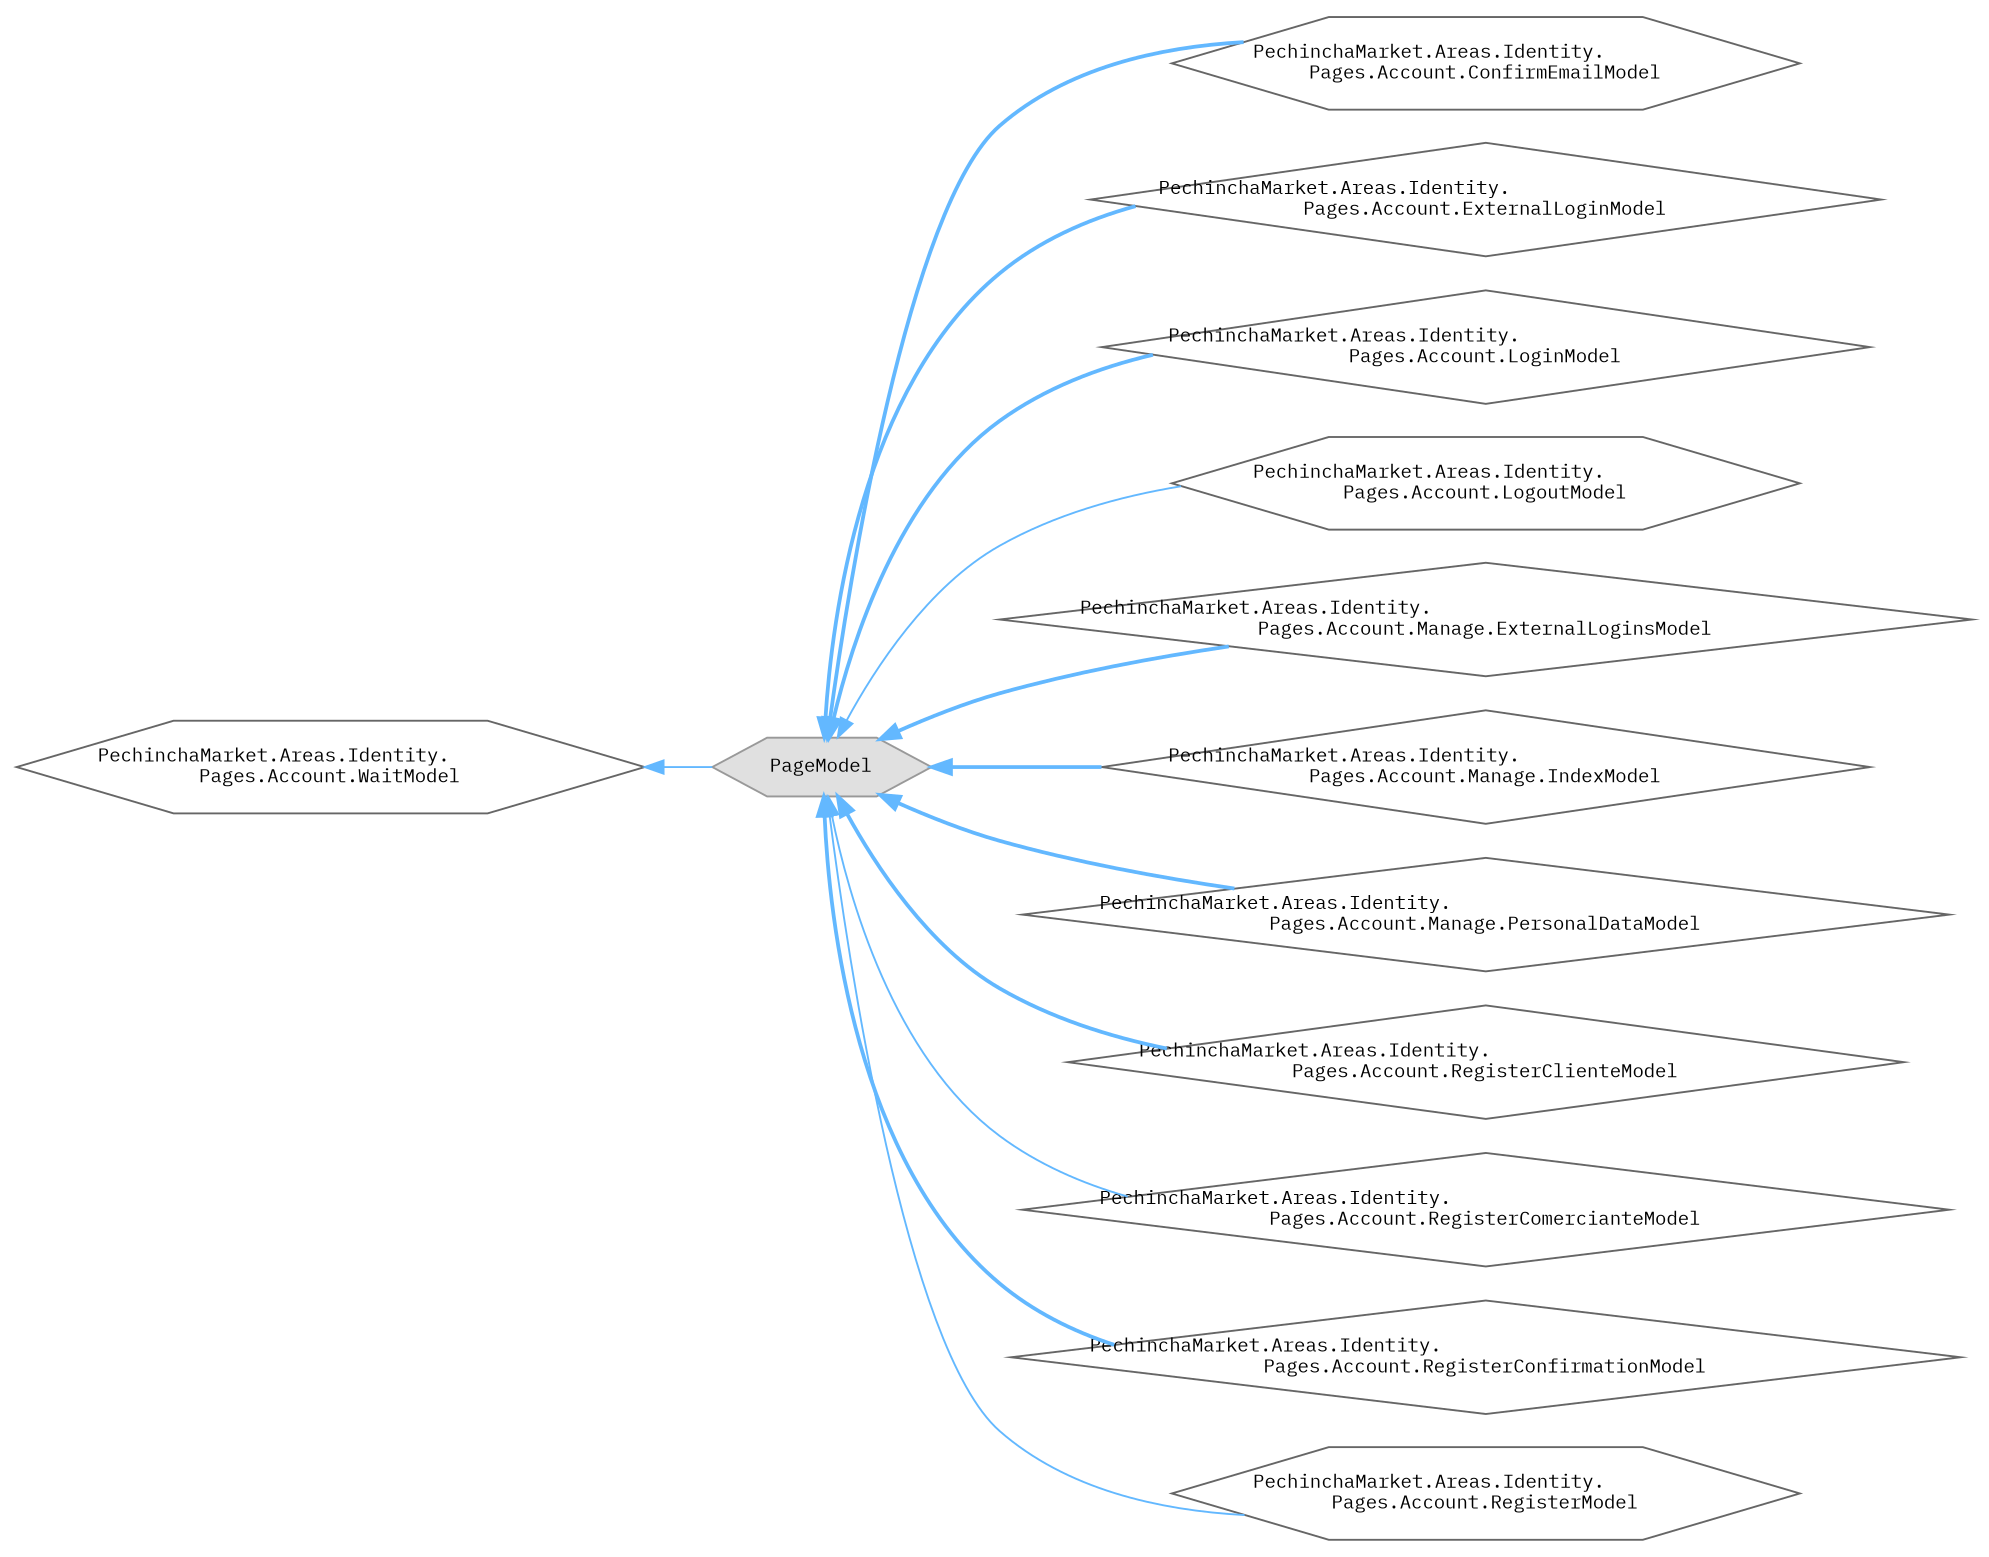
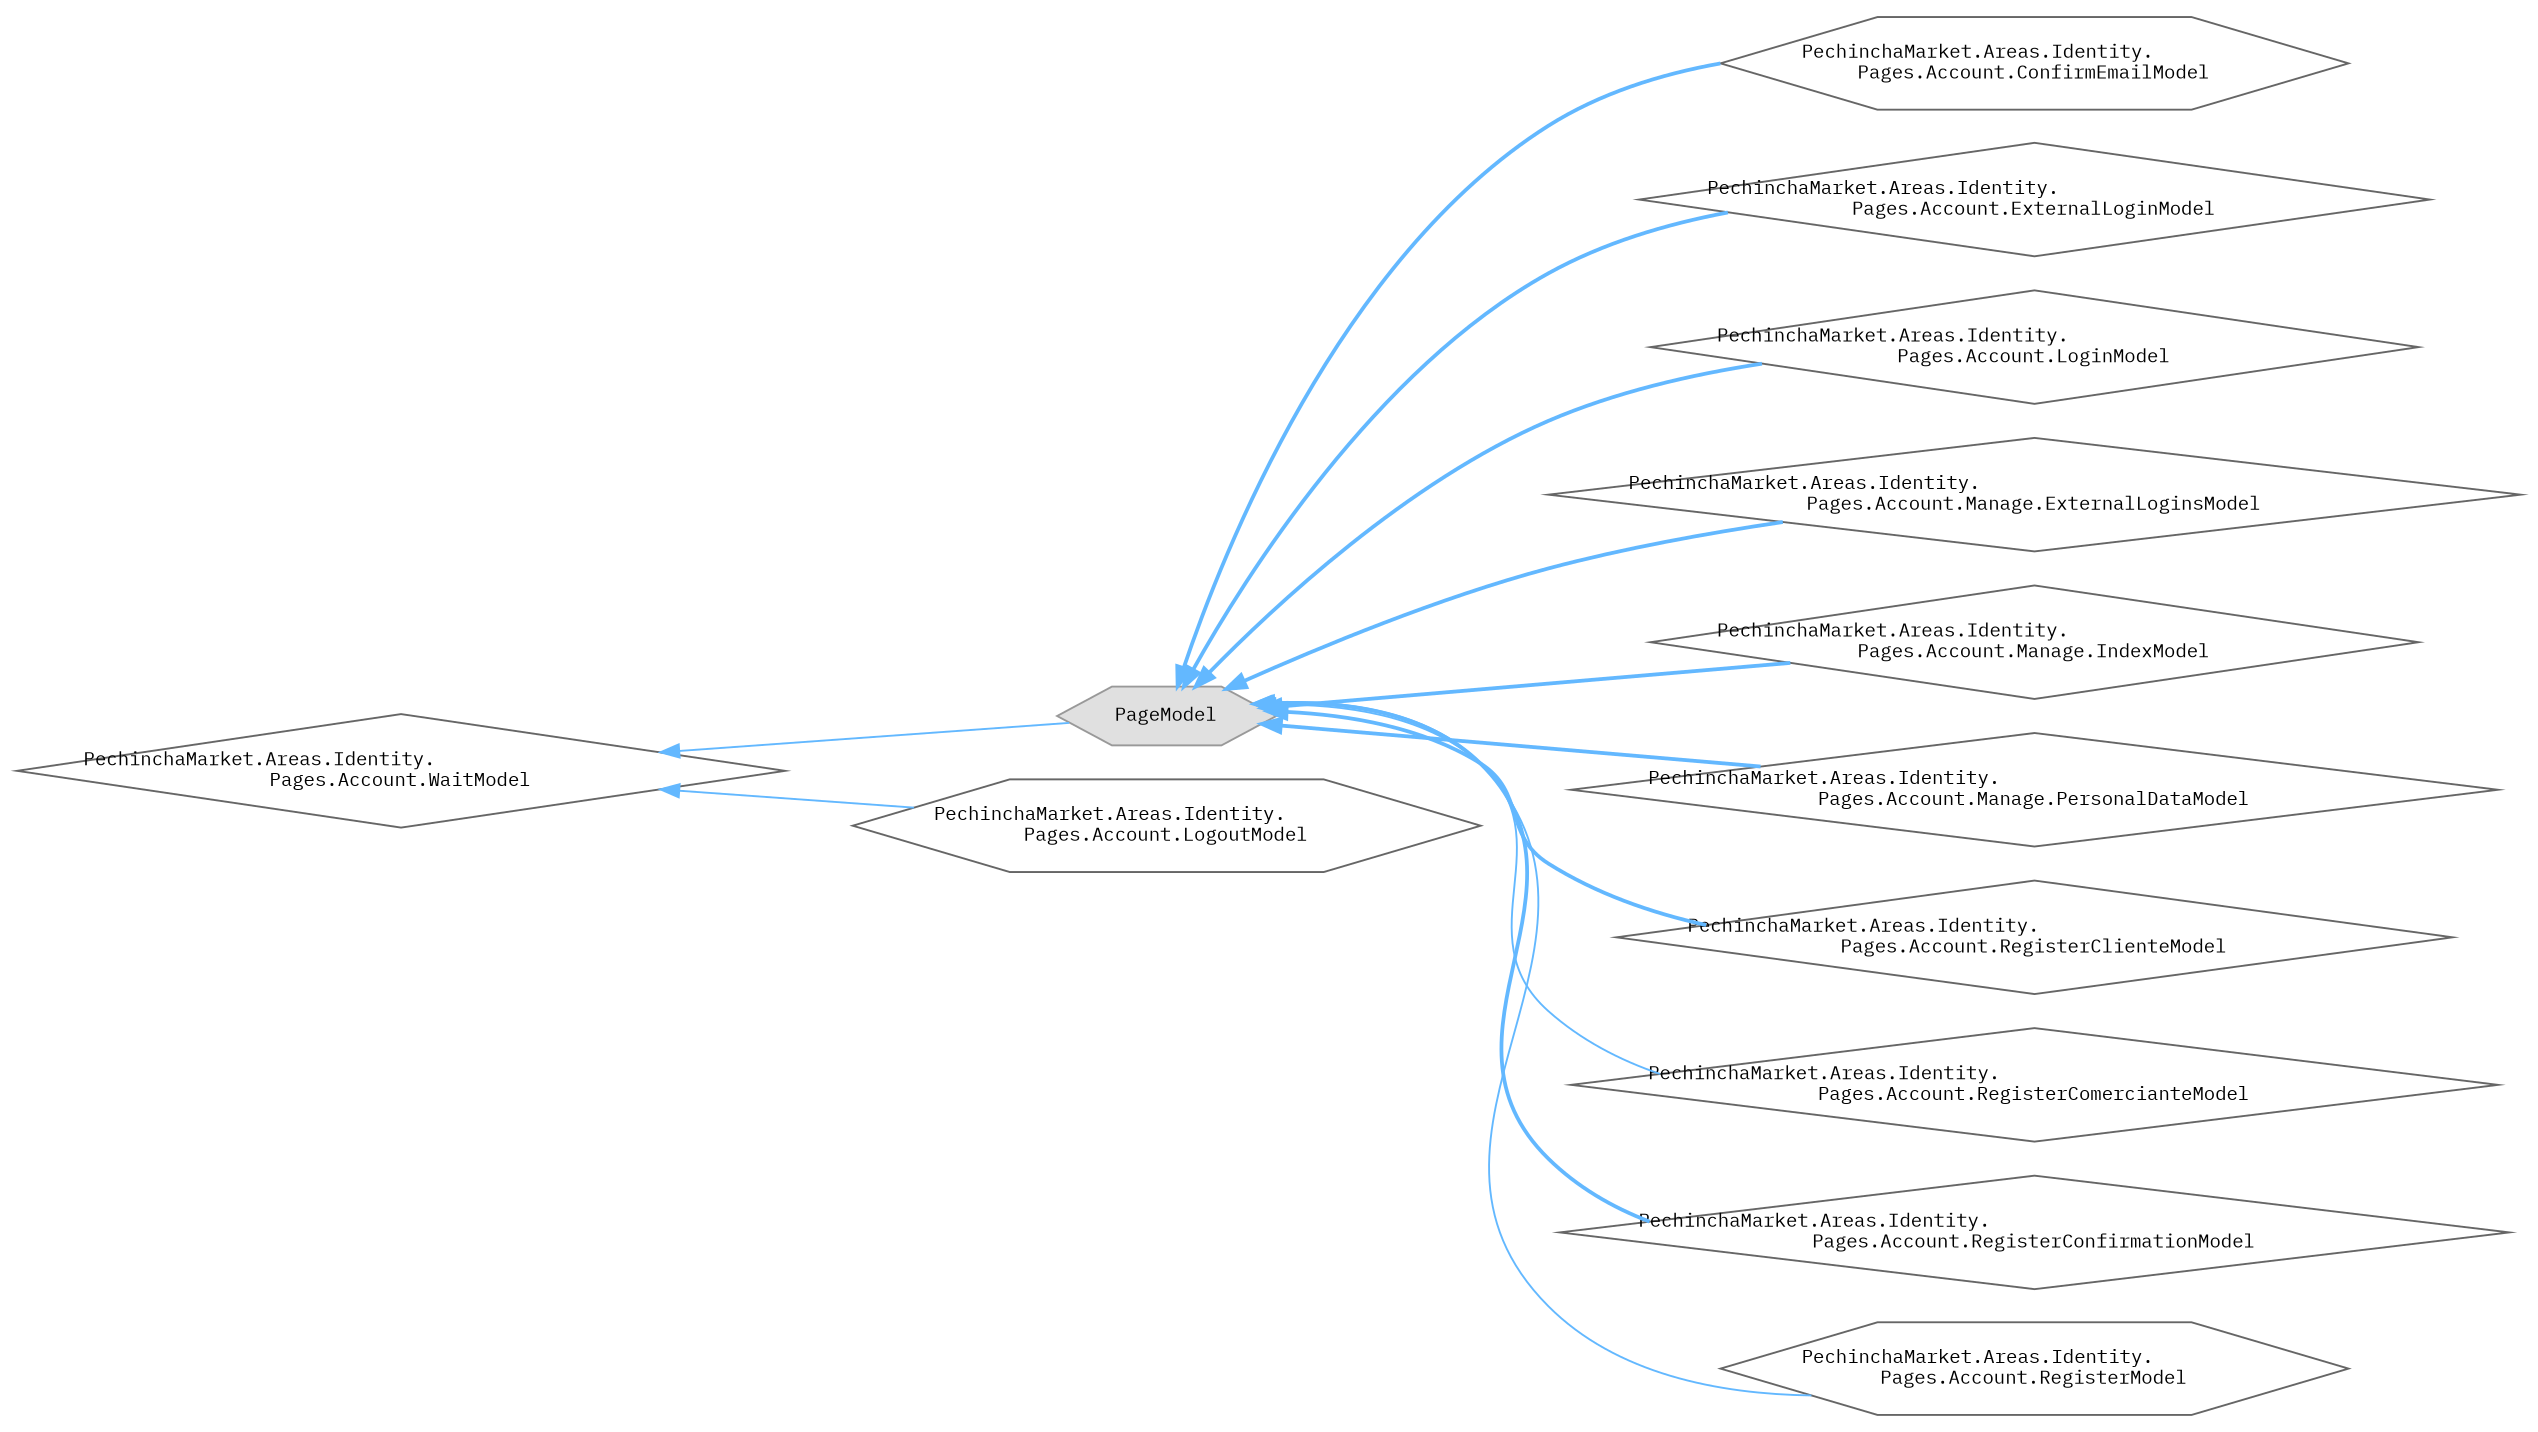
(982, 557) -> (797, 799)
(331, 767) -> (401, 771)
